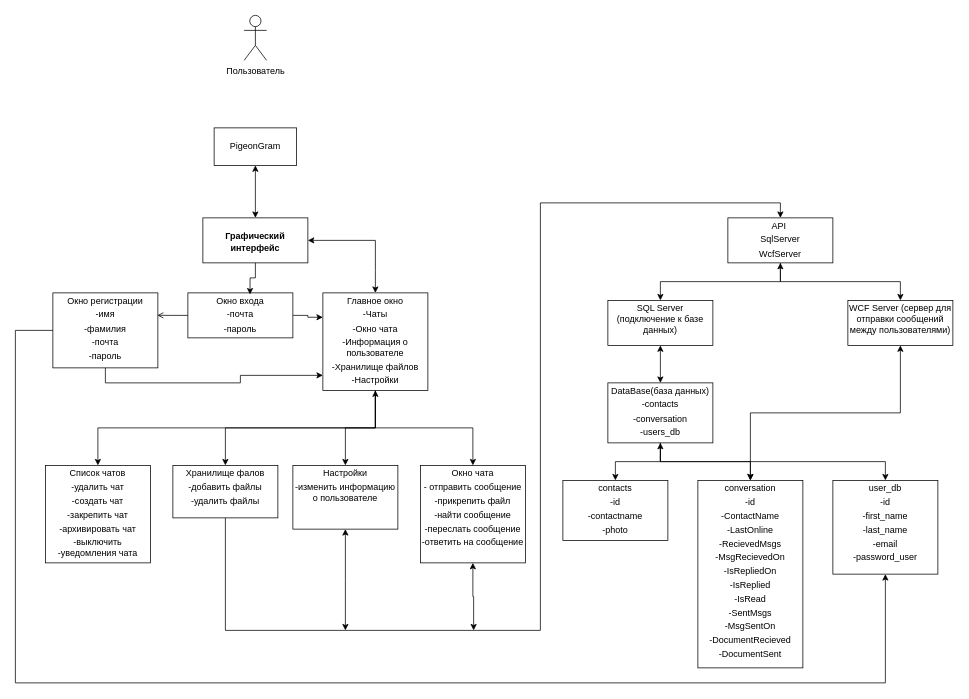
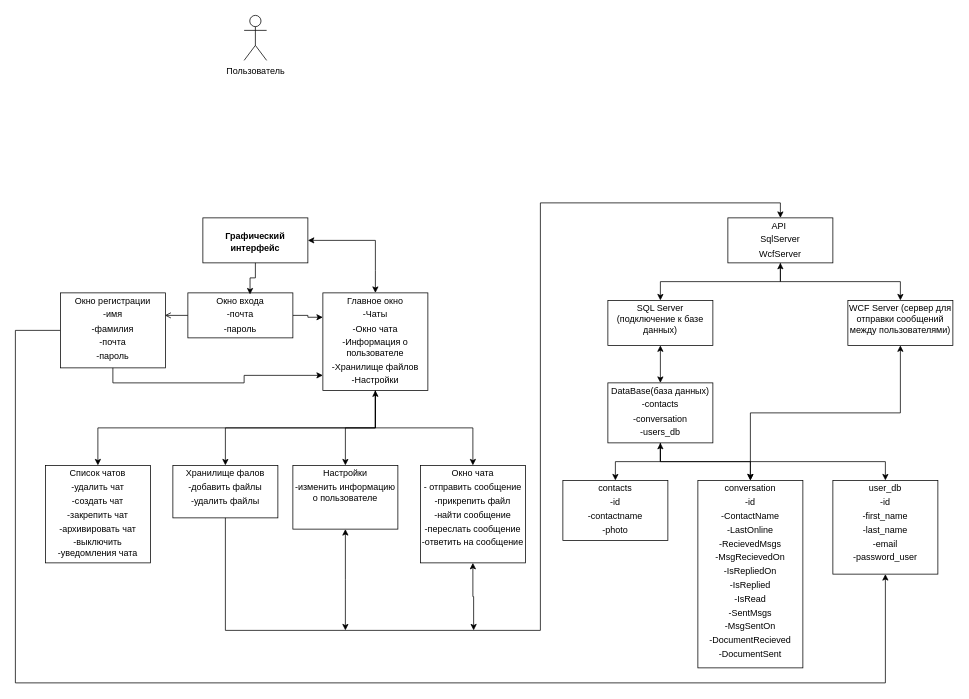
(255, 147) -> none
(255, 192) -> none
(105, 330) -> (113, 330)
